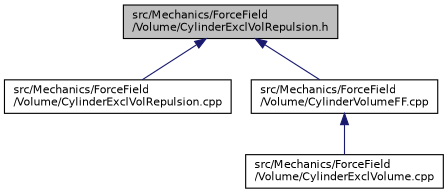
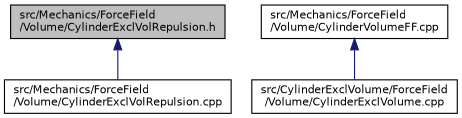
(292, 62) -> none
(344, 171) -> (355, 97)
